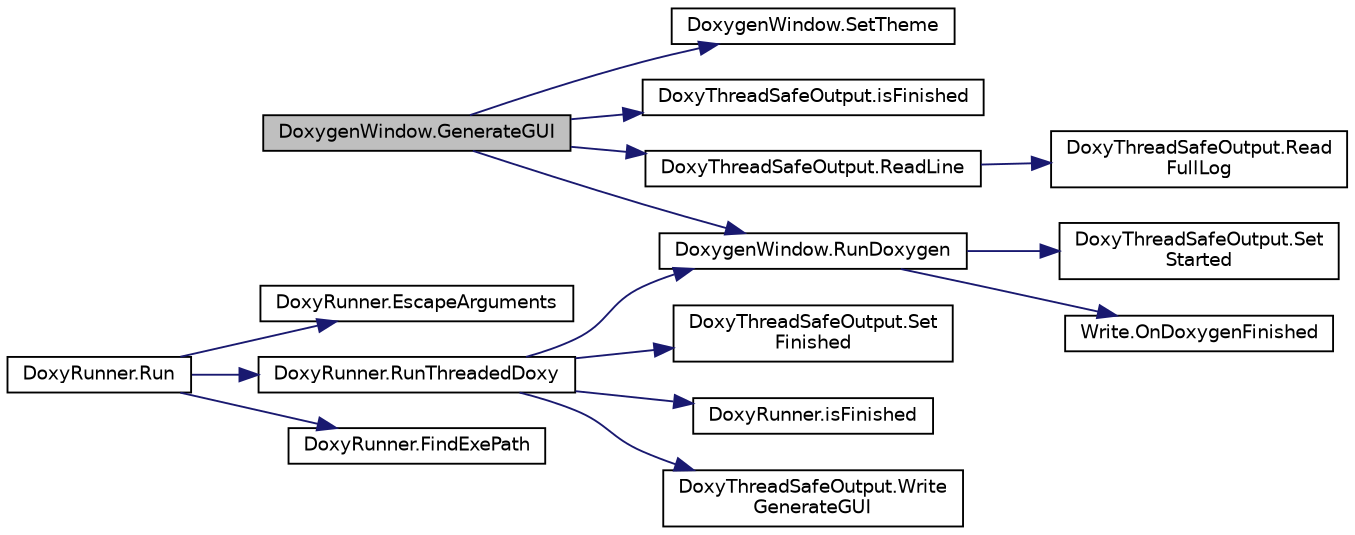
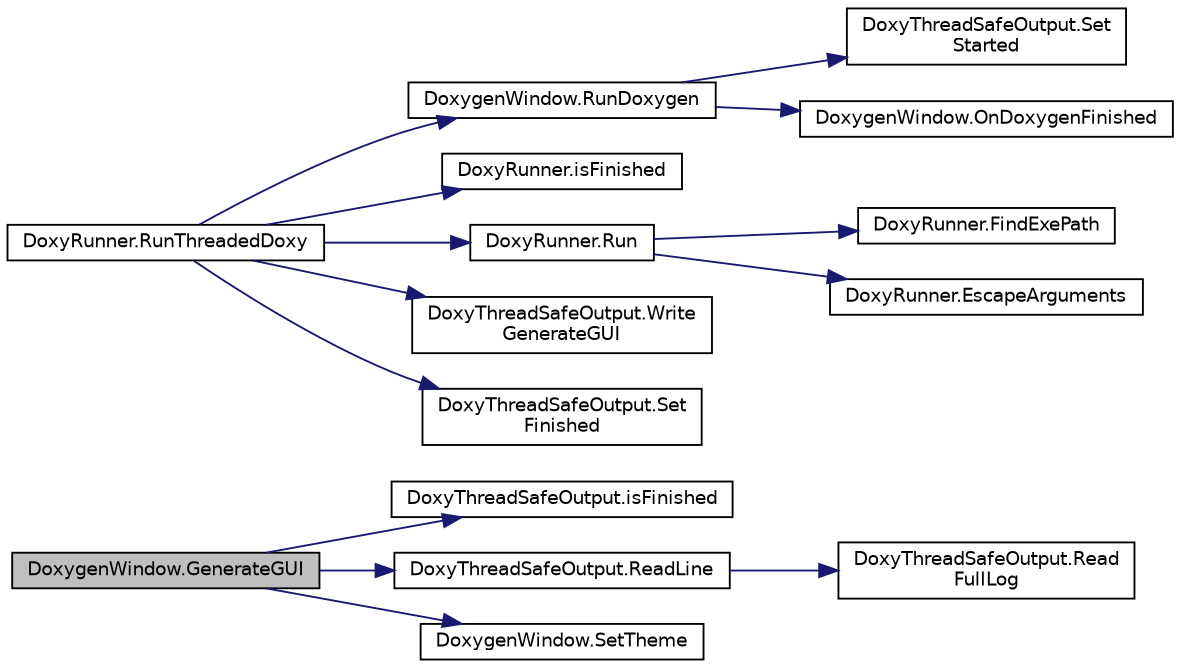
(599, 191) -> none
(1199, 334) -> (986, 119)
(216, 375) -> (387, 243)
